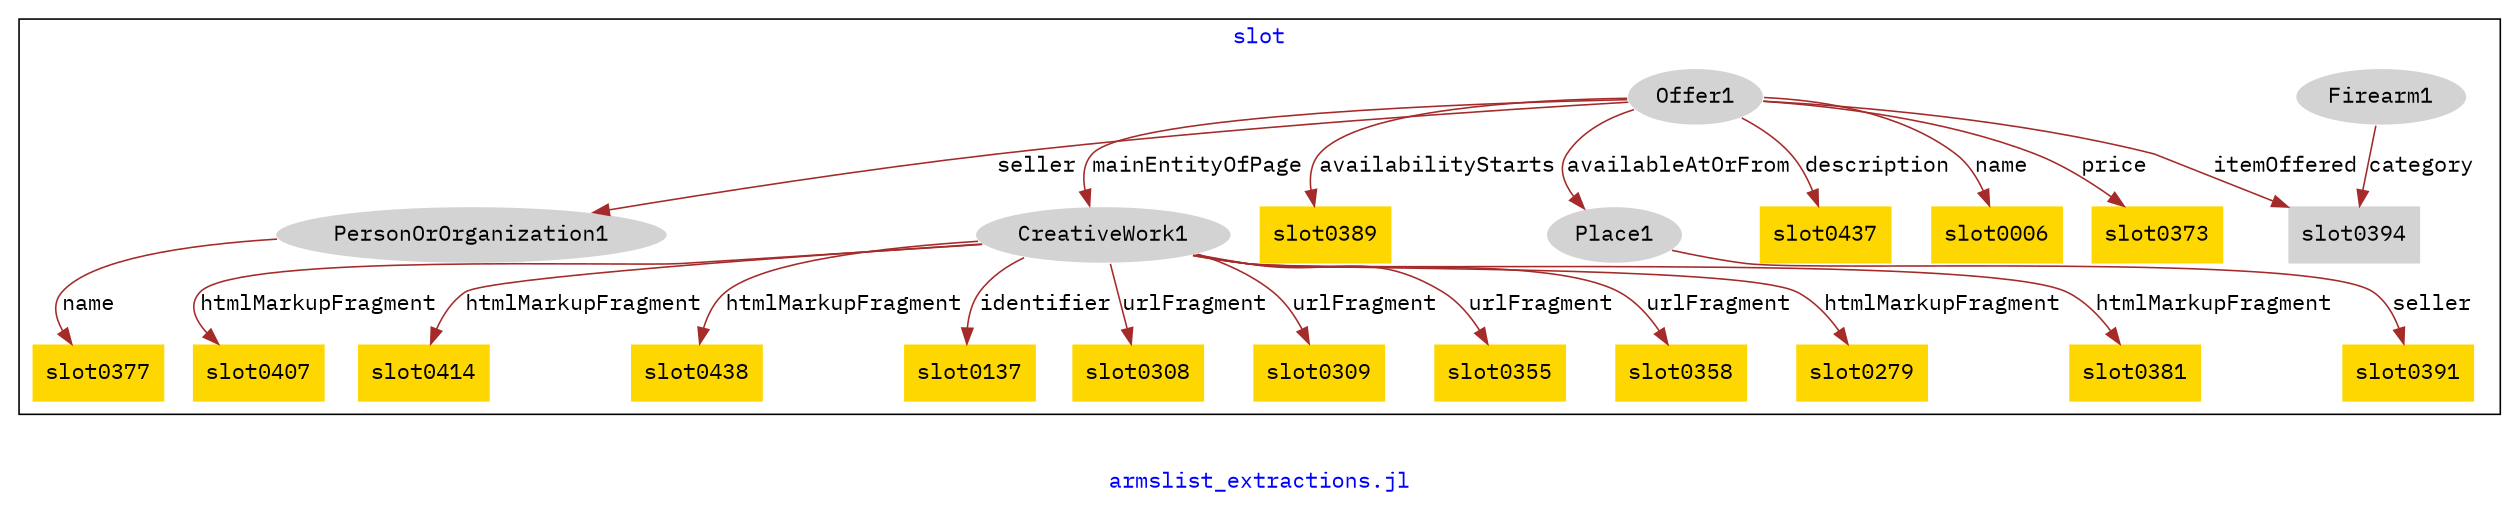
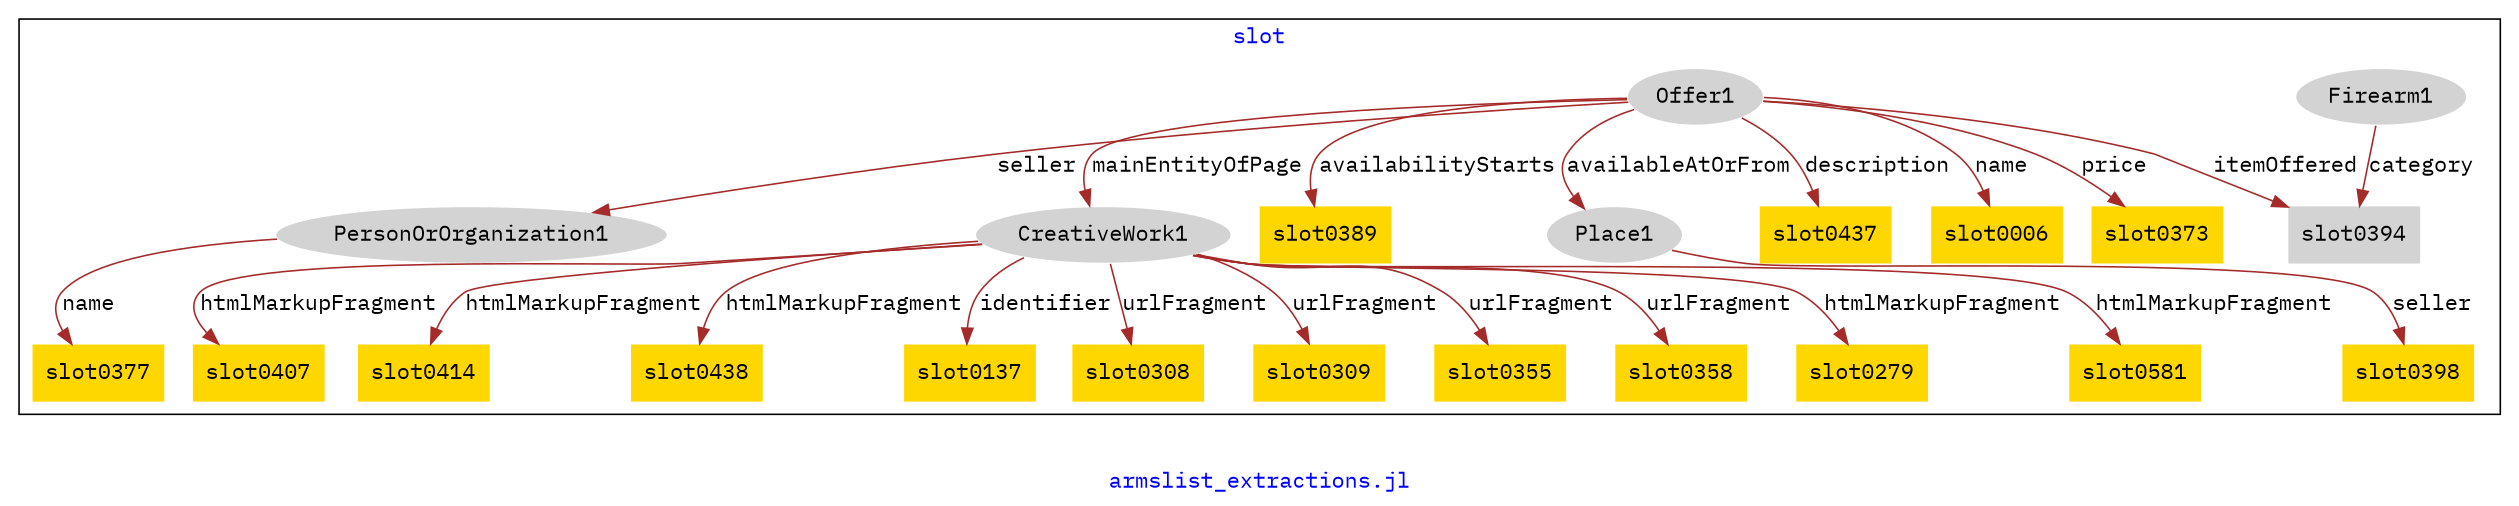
(2135, 373) -> (2135, 373)
(2408, 373) -> (2408, 373)
